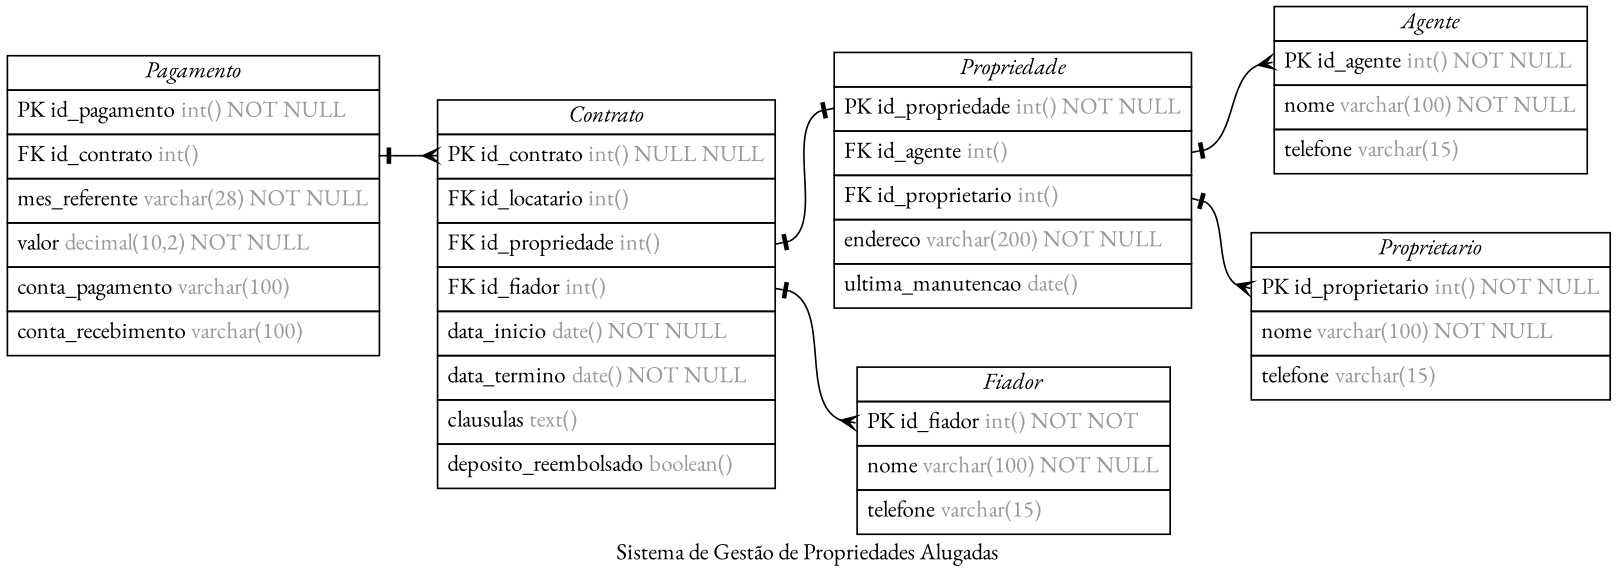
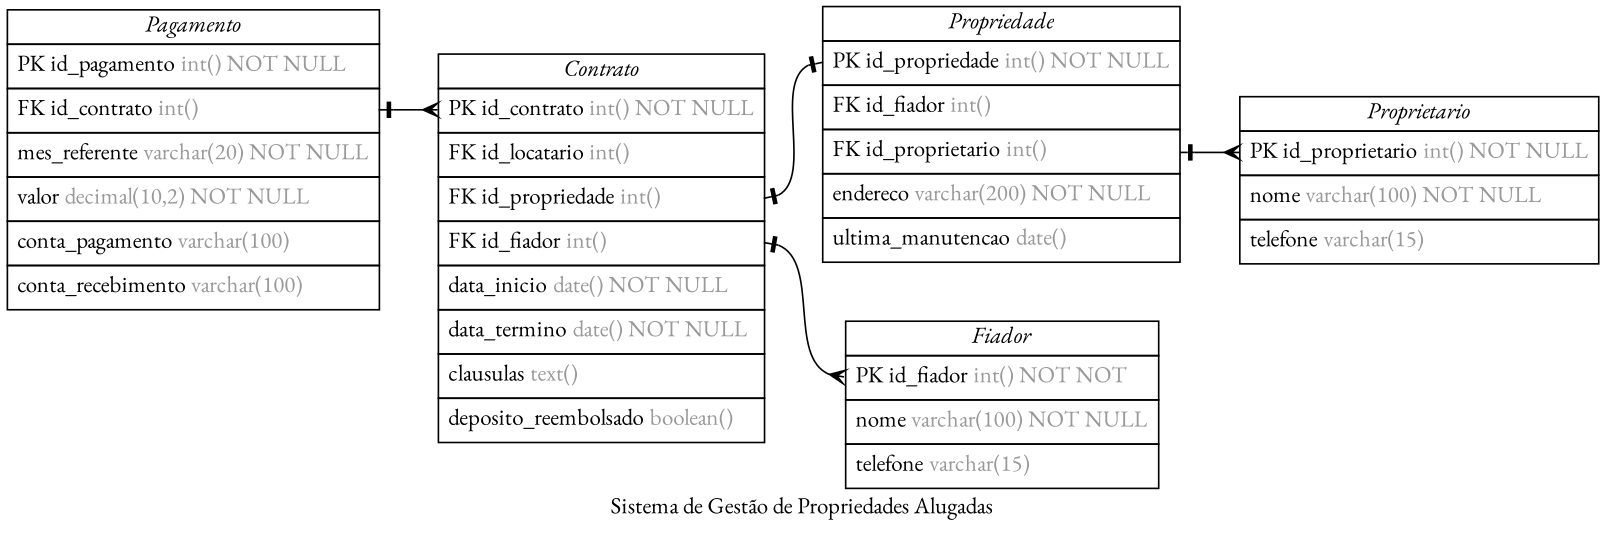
(1430, 90) -> none
(905, 151) -> (892, 105)
(677, 154) -> (672, 108)
(256, 198) -> (256, 152)
